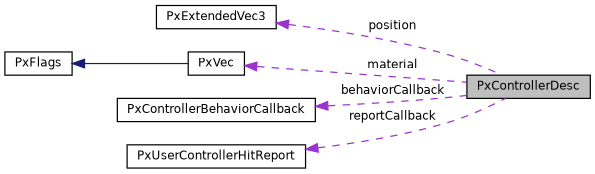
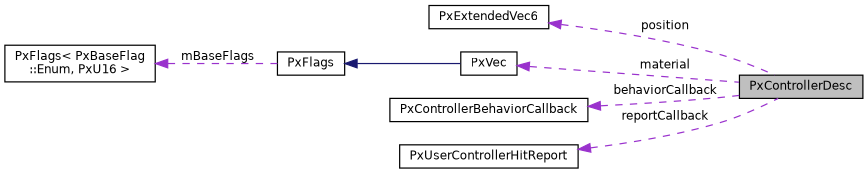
(216, 17) -> (489, 17)
none -> (80, 64)
